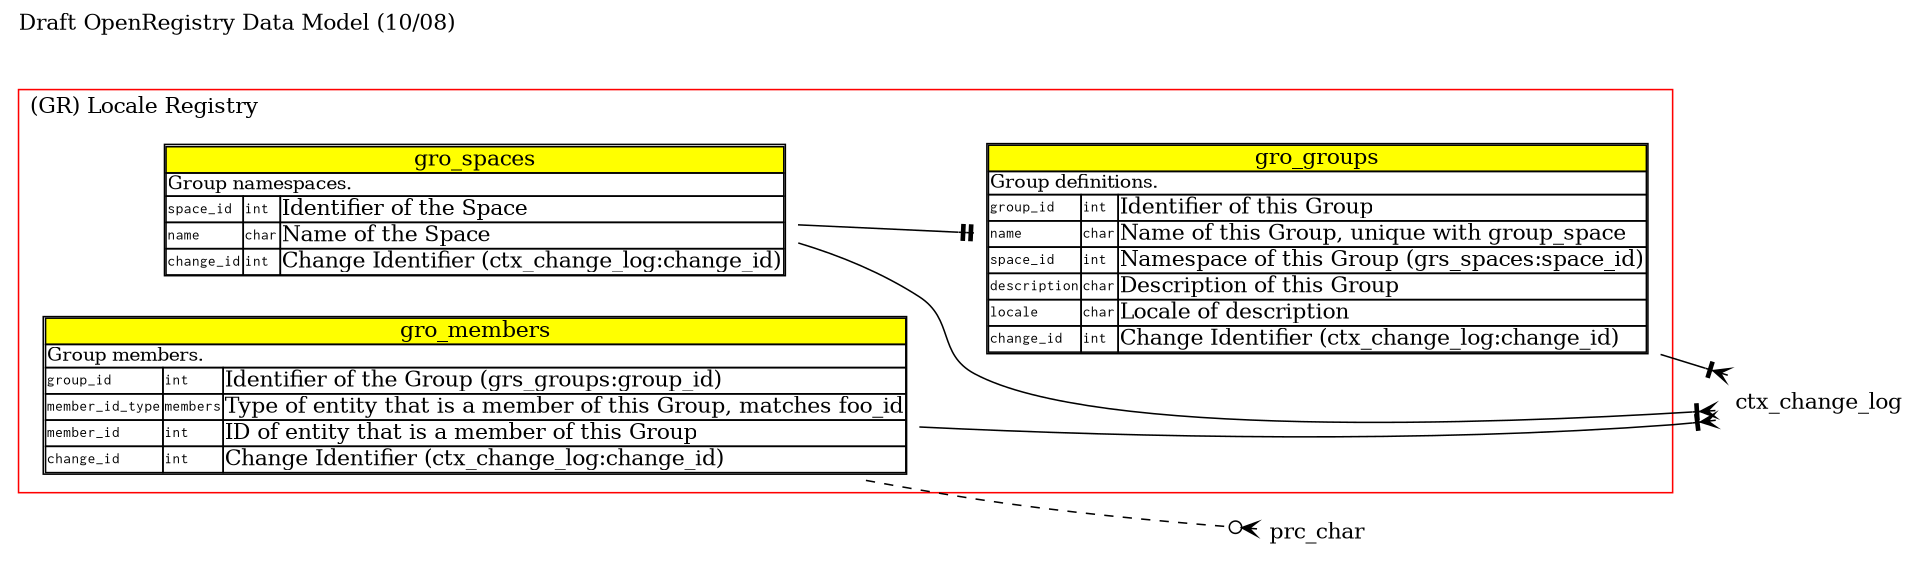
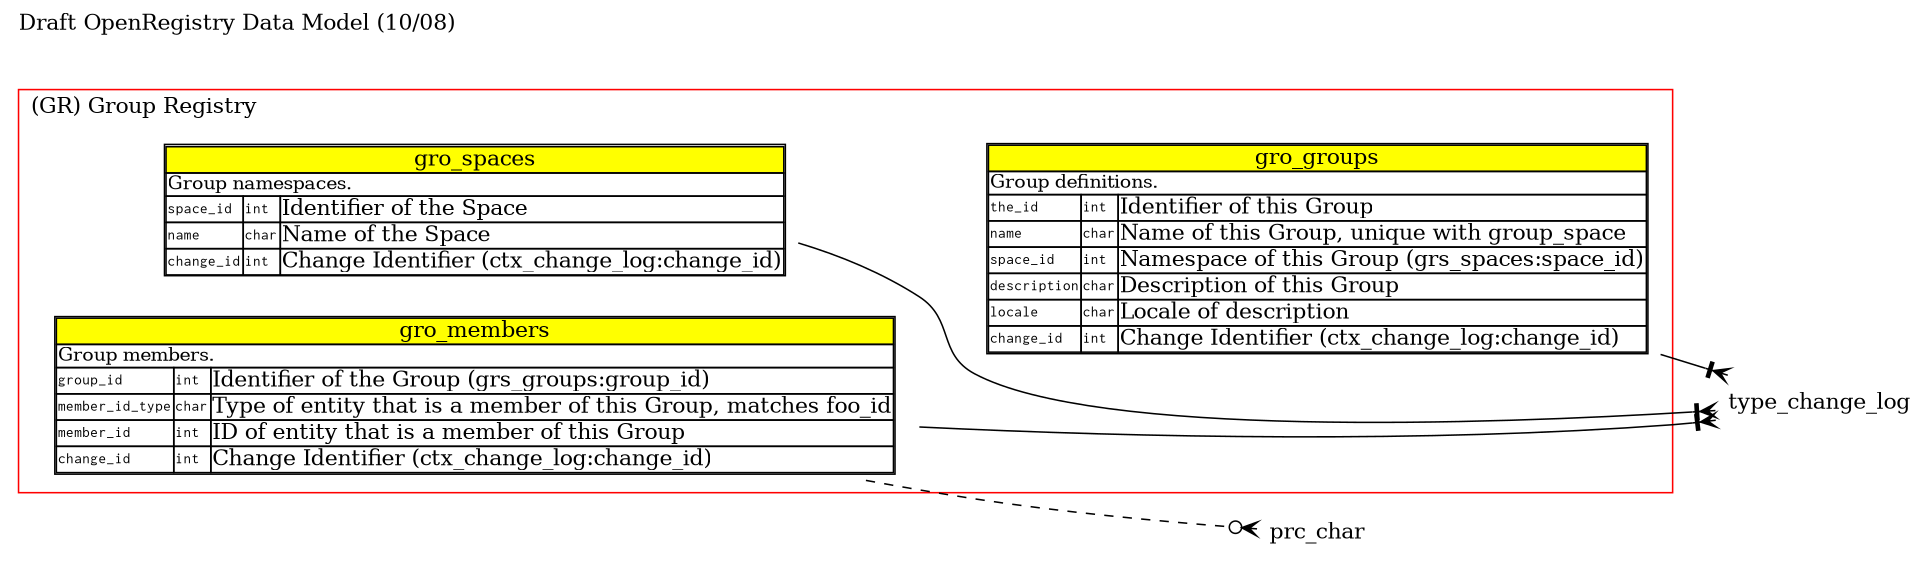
(144, 107) -> (144, 107)
(1023, 207) -> (1015, 207)
(878, 229) -> none
(1819, 403) -> (1819, 403)
(193, 406) -> (192, 406)
